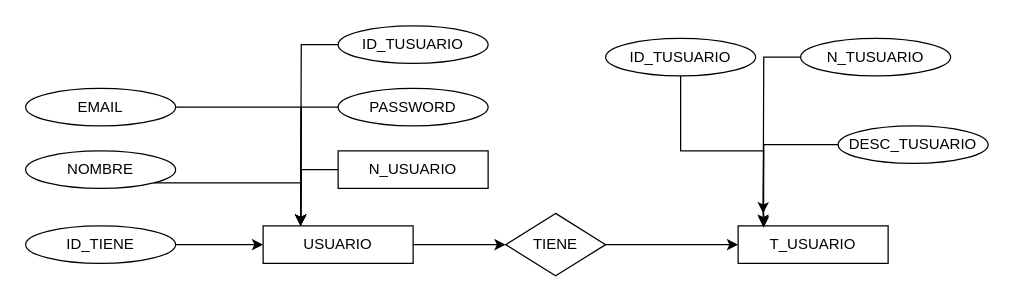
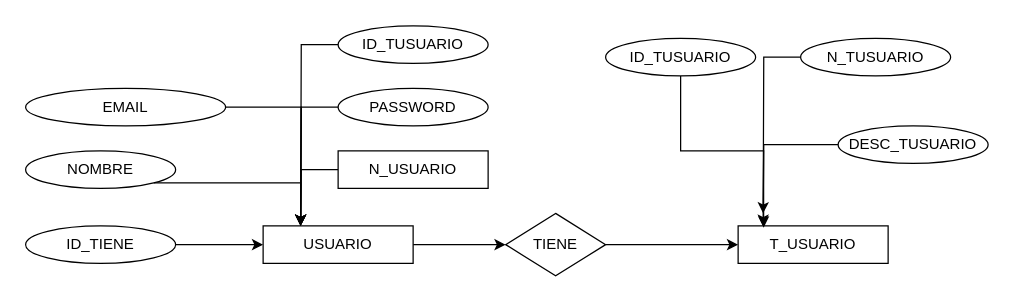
(101, 107) -> (126, 107)
